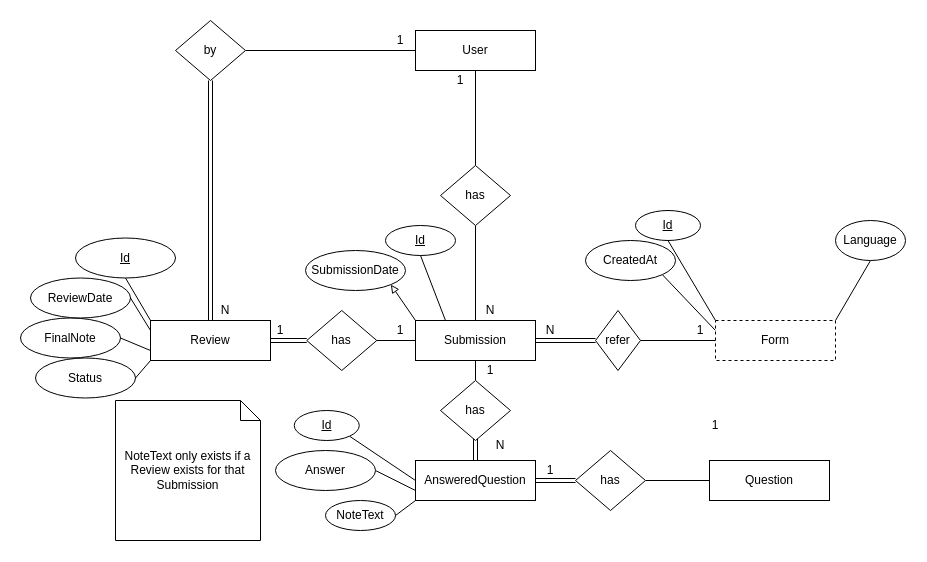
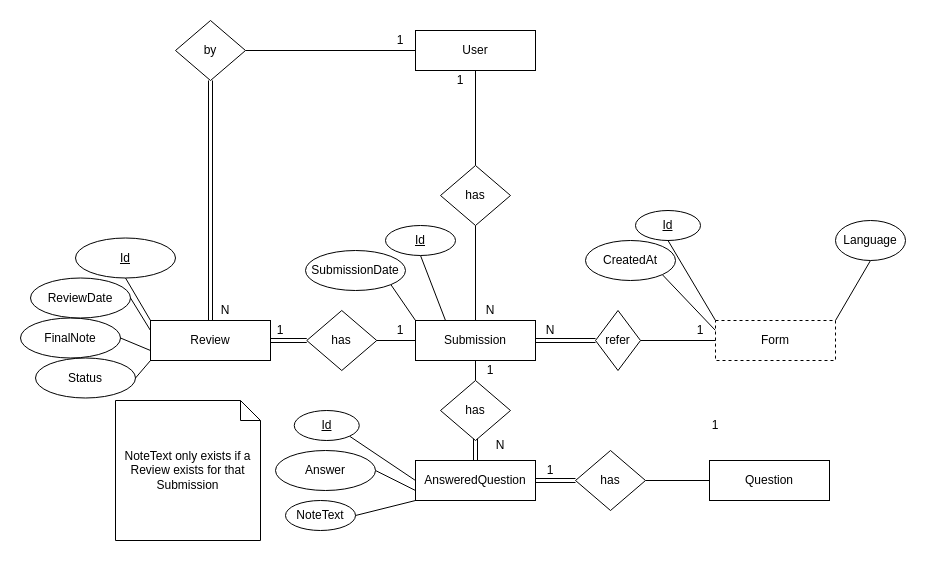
(396, 292) -> (394, 289)
(361, 516) -> (321, 516)
